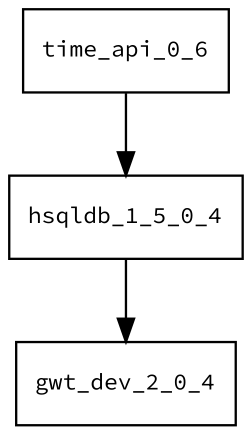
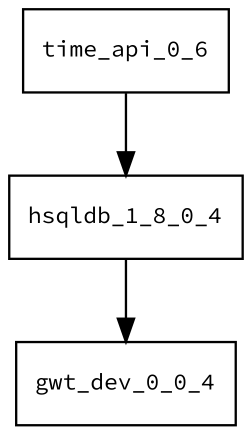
(126, 217) -> (126, 217)
(126, 384) -> (126, 384)
